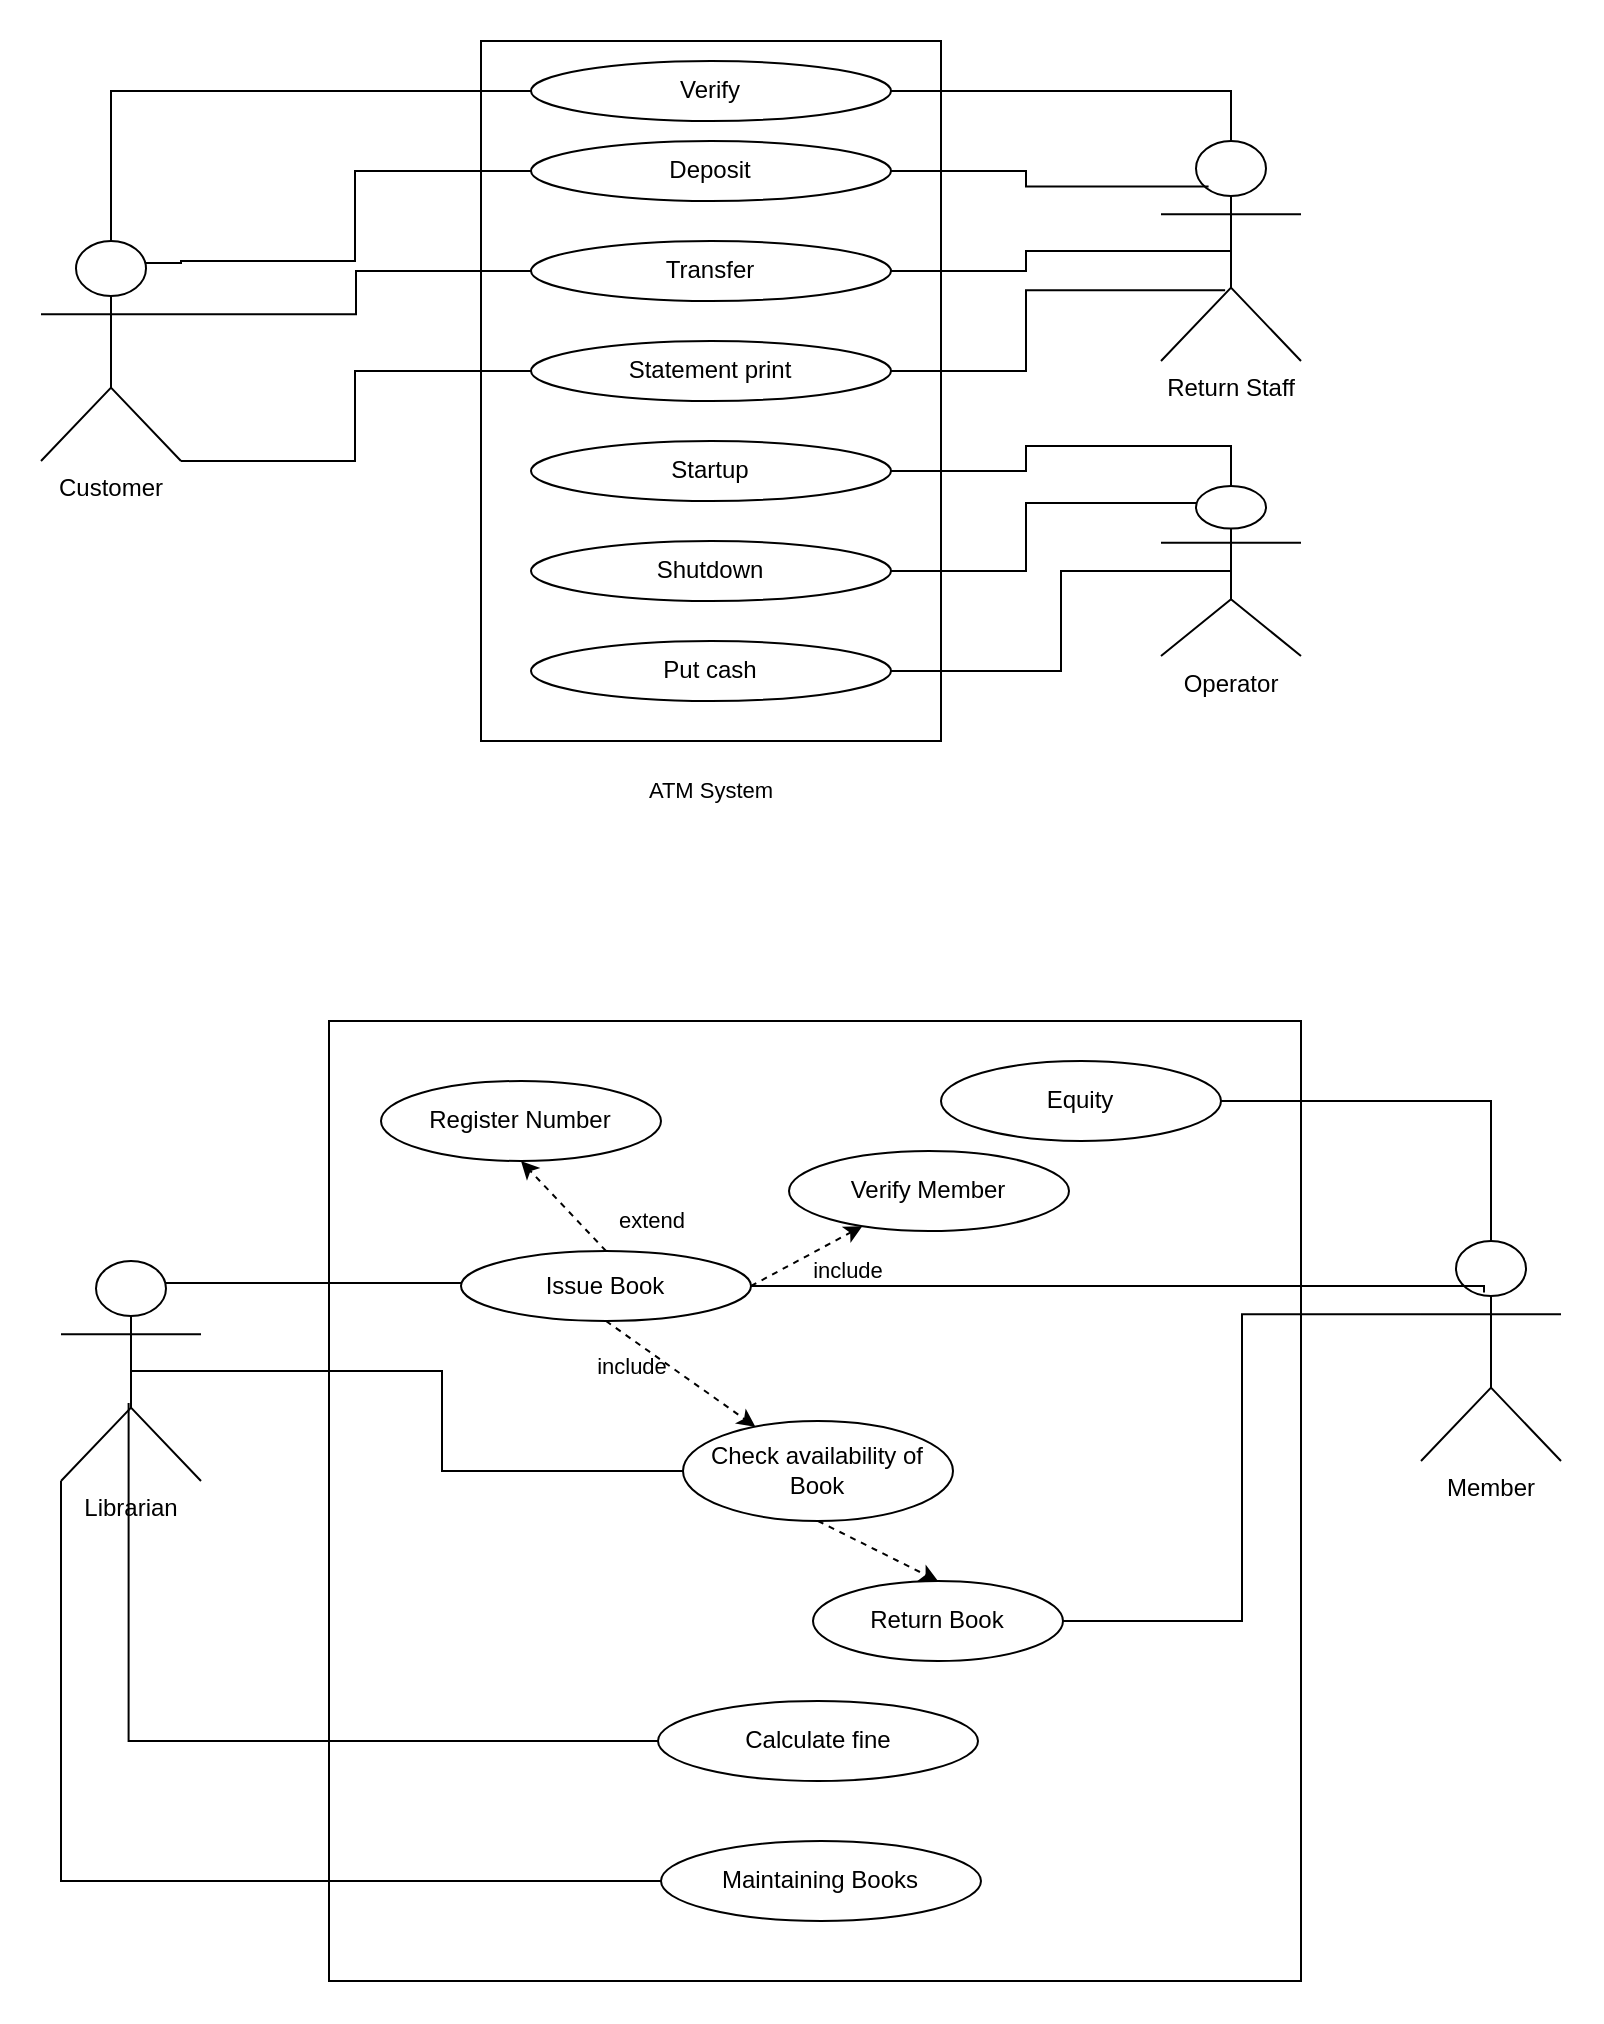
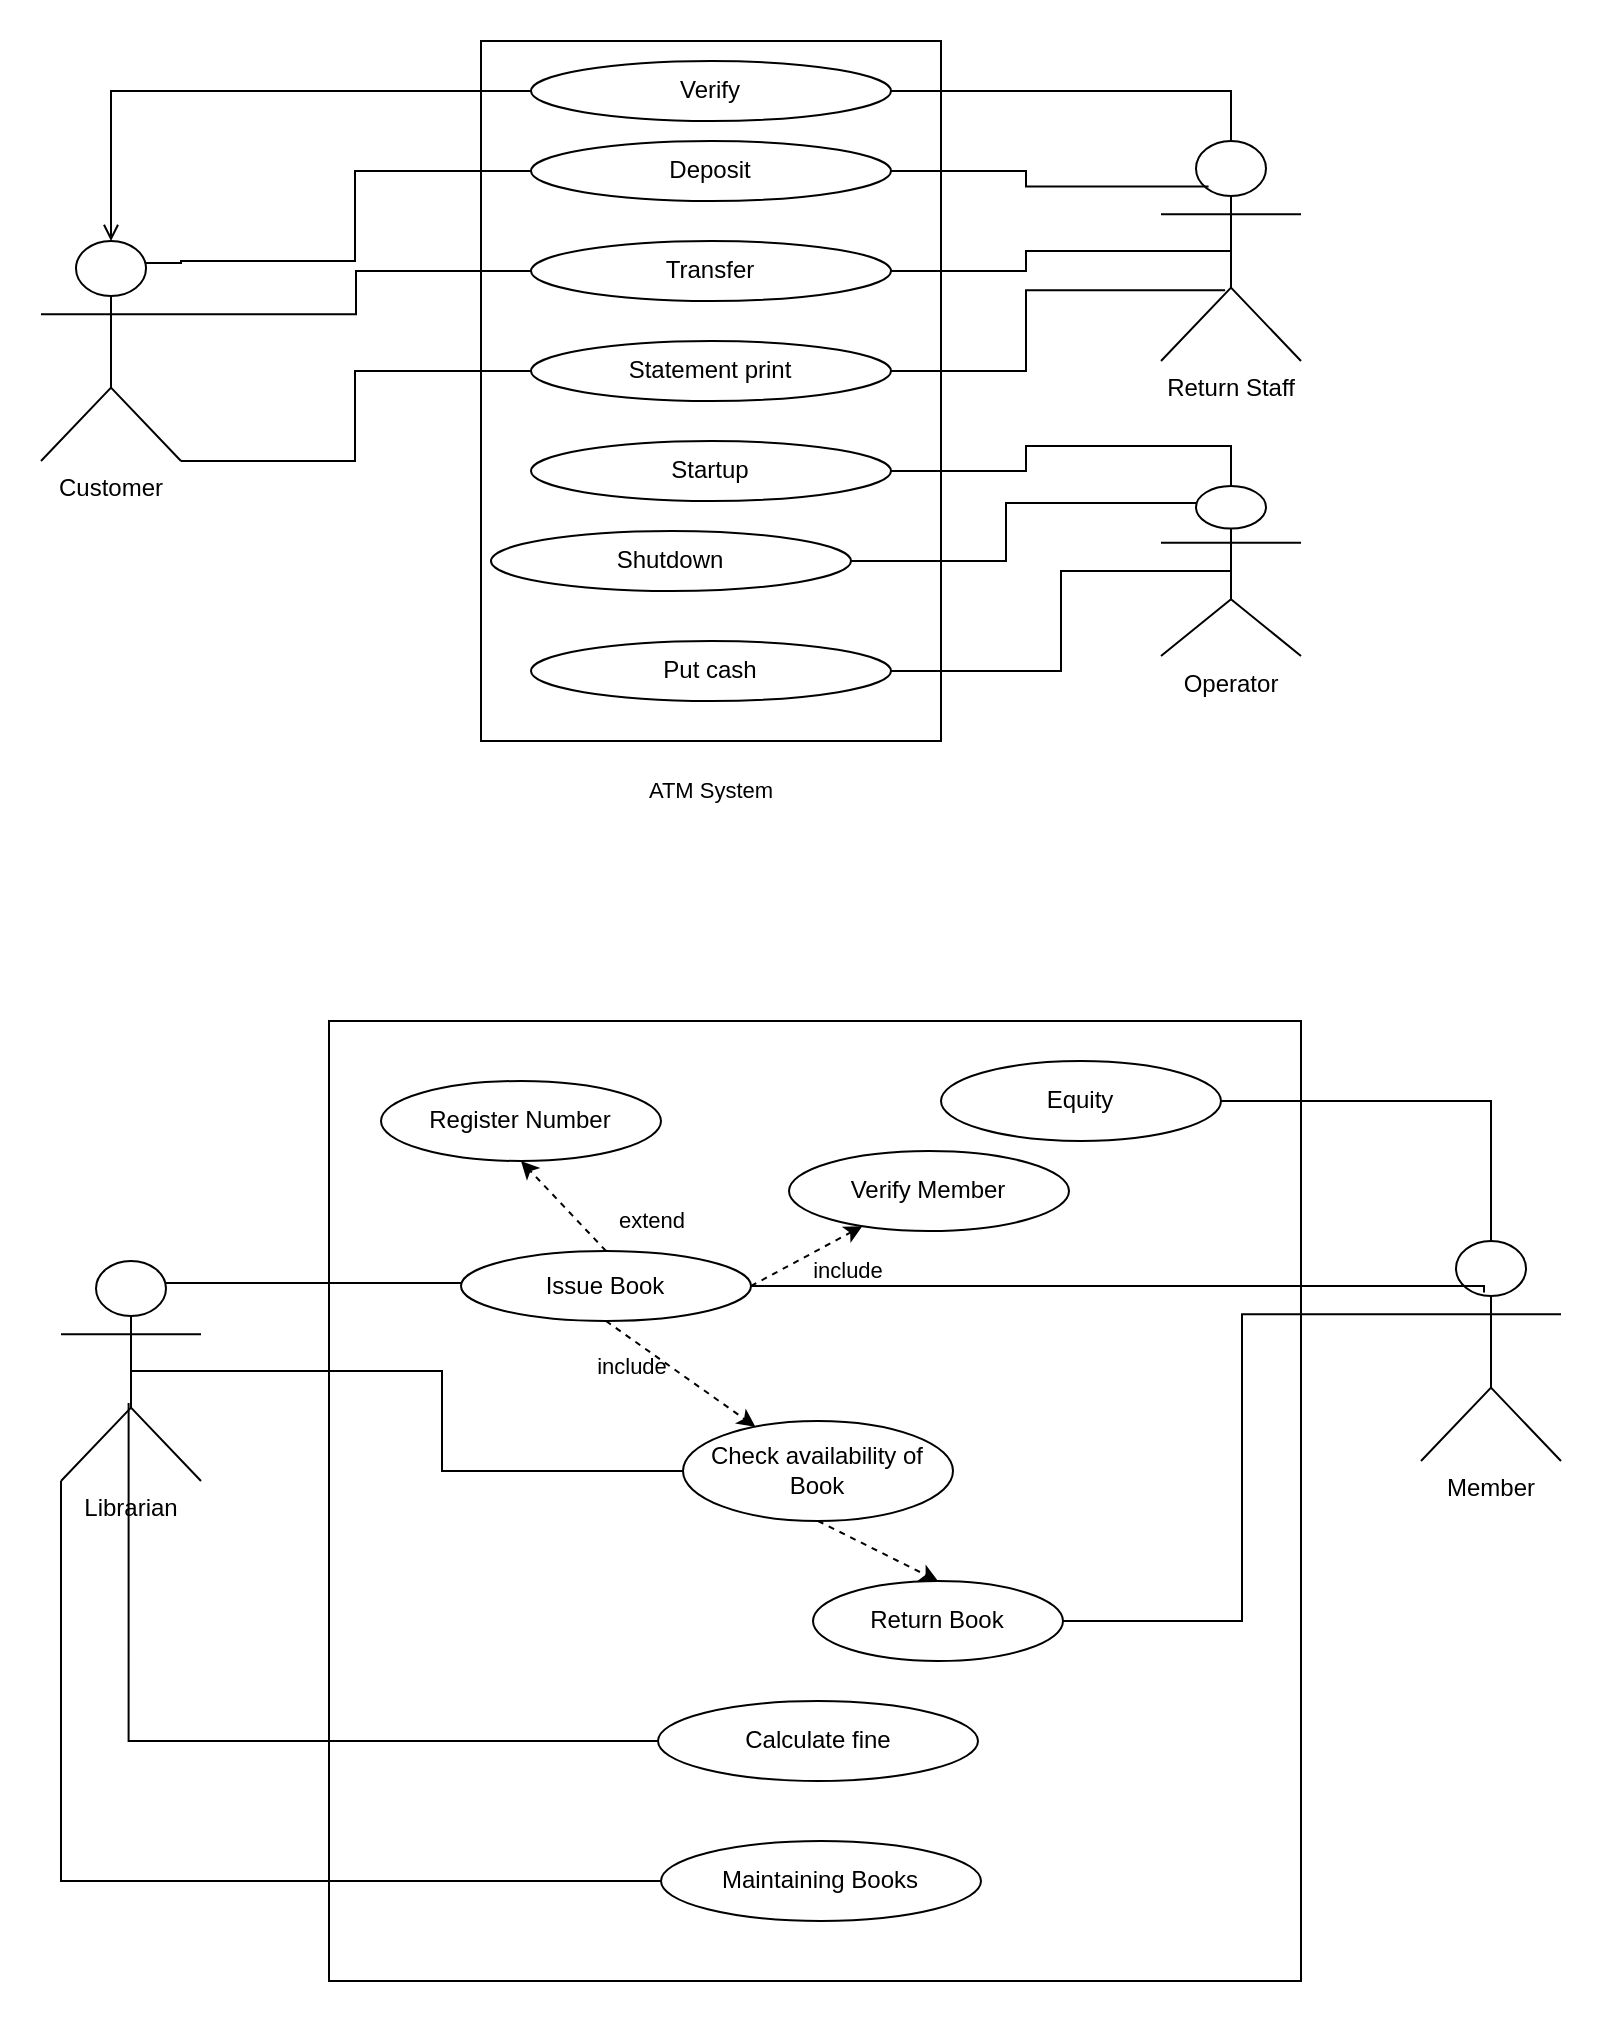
(111, 234) -> (111, 233)
(711, 571) -> (671, 561)
